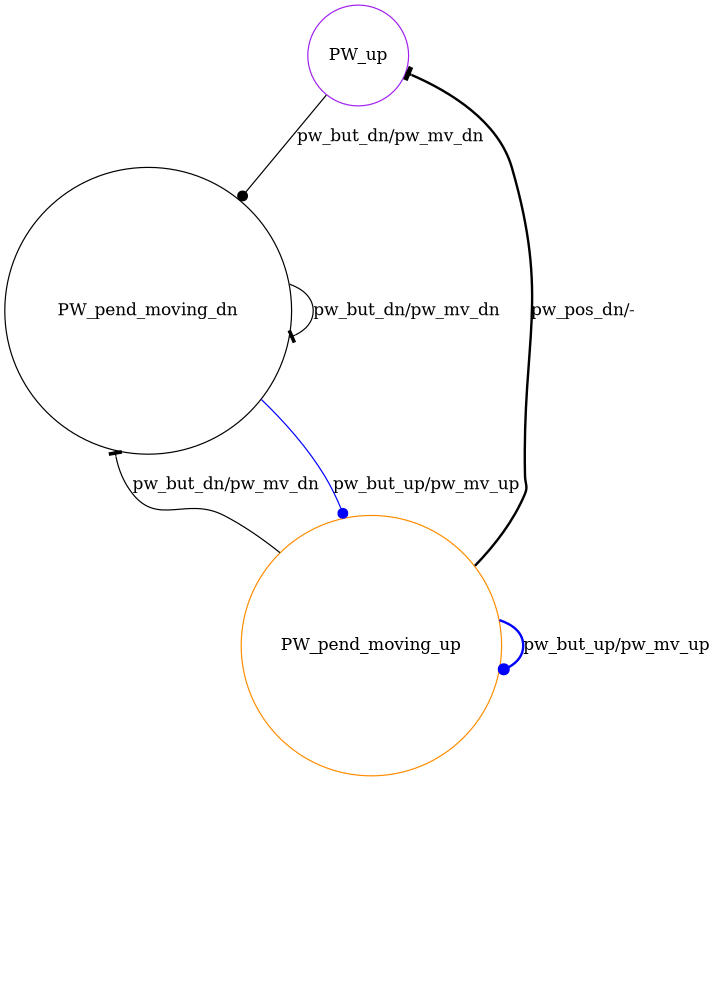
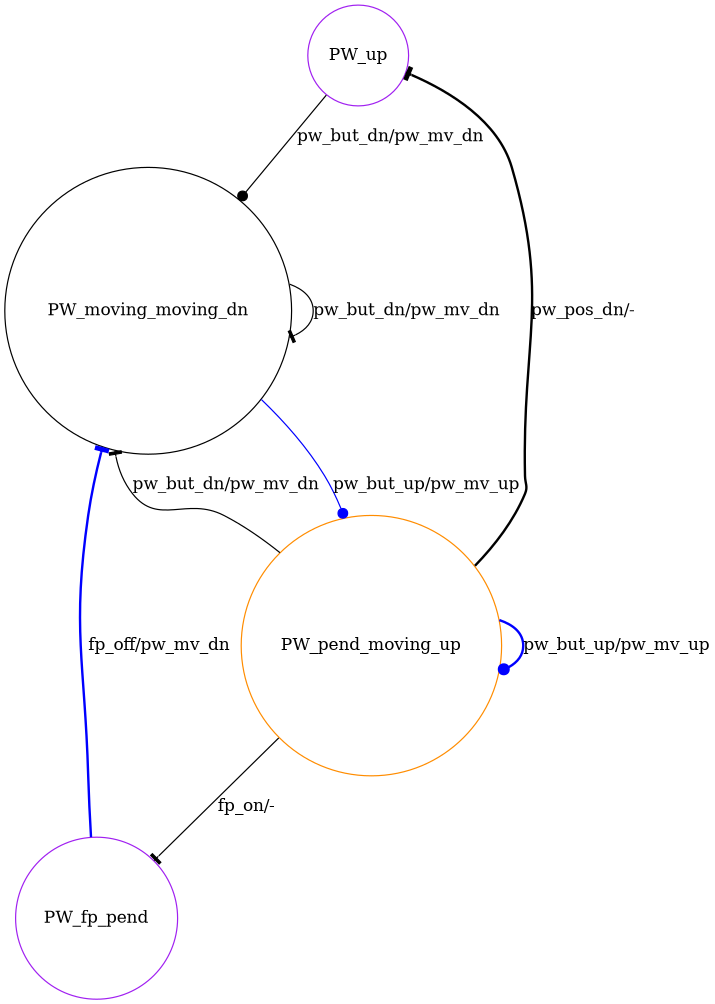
(148, 311) -> (148, 311)
none -> (97, 918)
